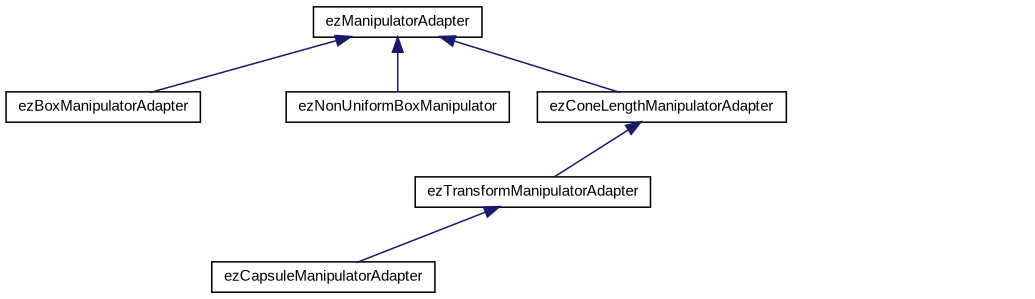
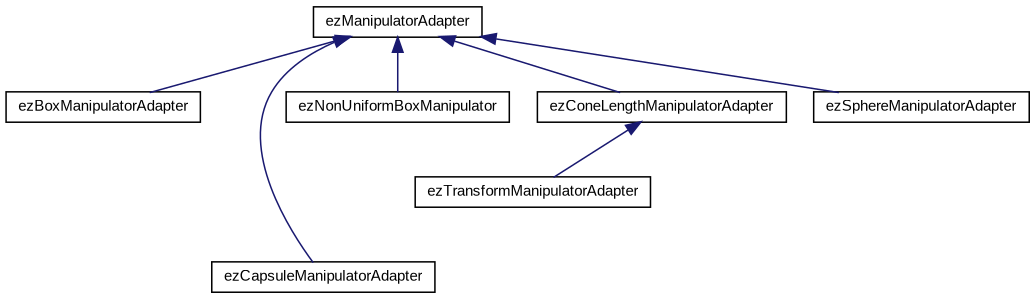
none -> (921, 107)
(421, 237) -> (261, 142)
